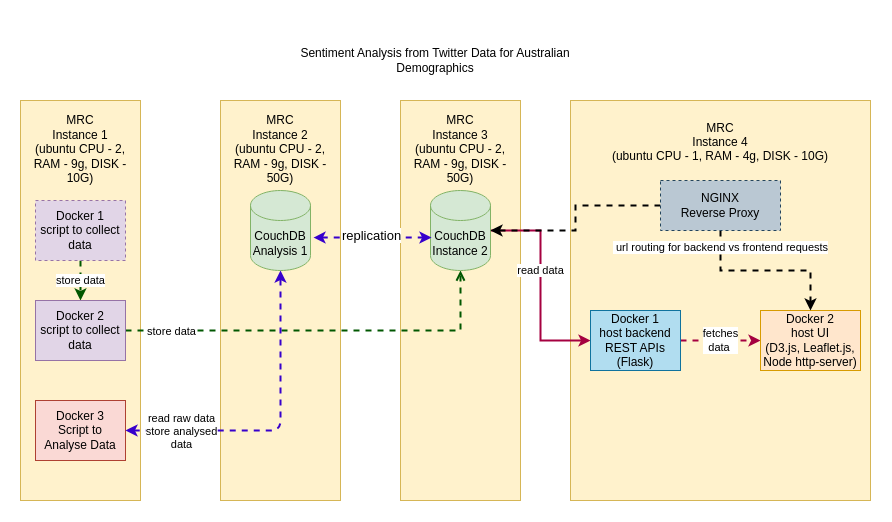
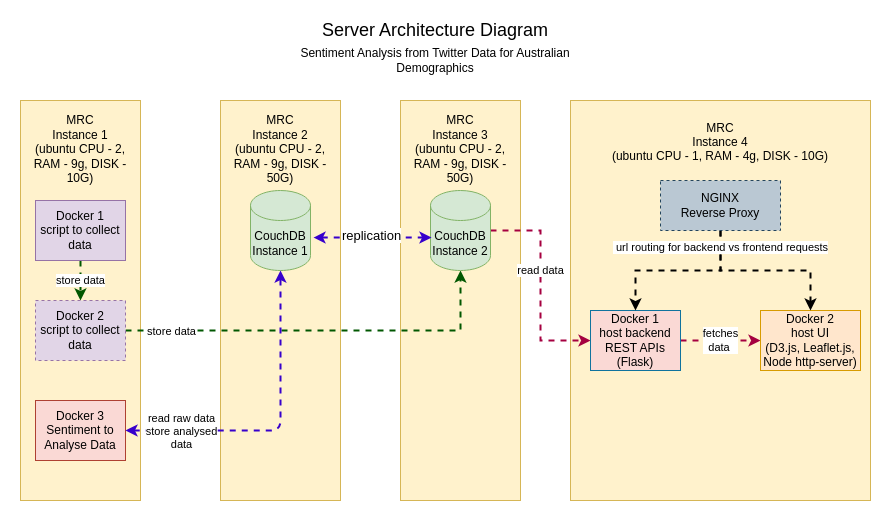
none -> (436, 31)
(590, 206) -> (662, 271)
(81, 231) -> (81, 231)
(281, 244) -> (281, 244)
(461, 279) -> (461, 281)
(81, 331) -> (81, 331)
(541, 332) -> (541, 332)
(636, 341) -> (636, 341)
(81, 431) -> (81, 431)
